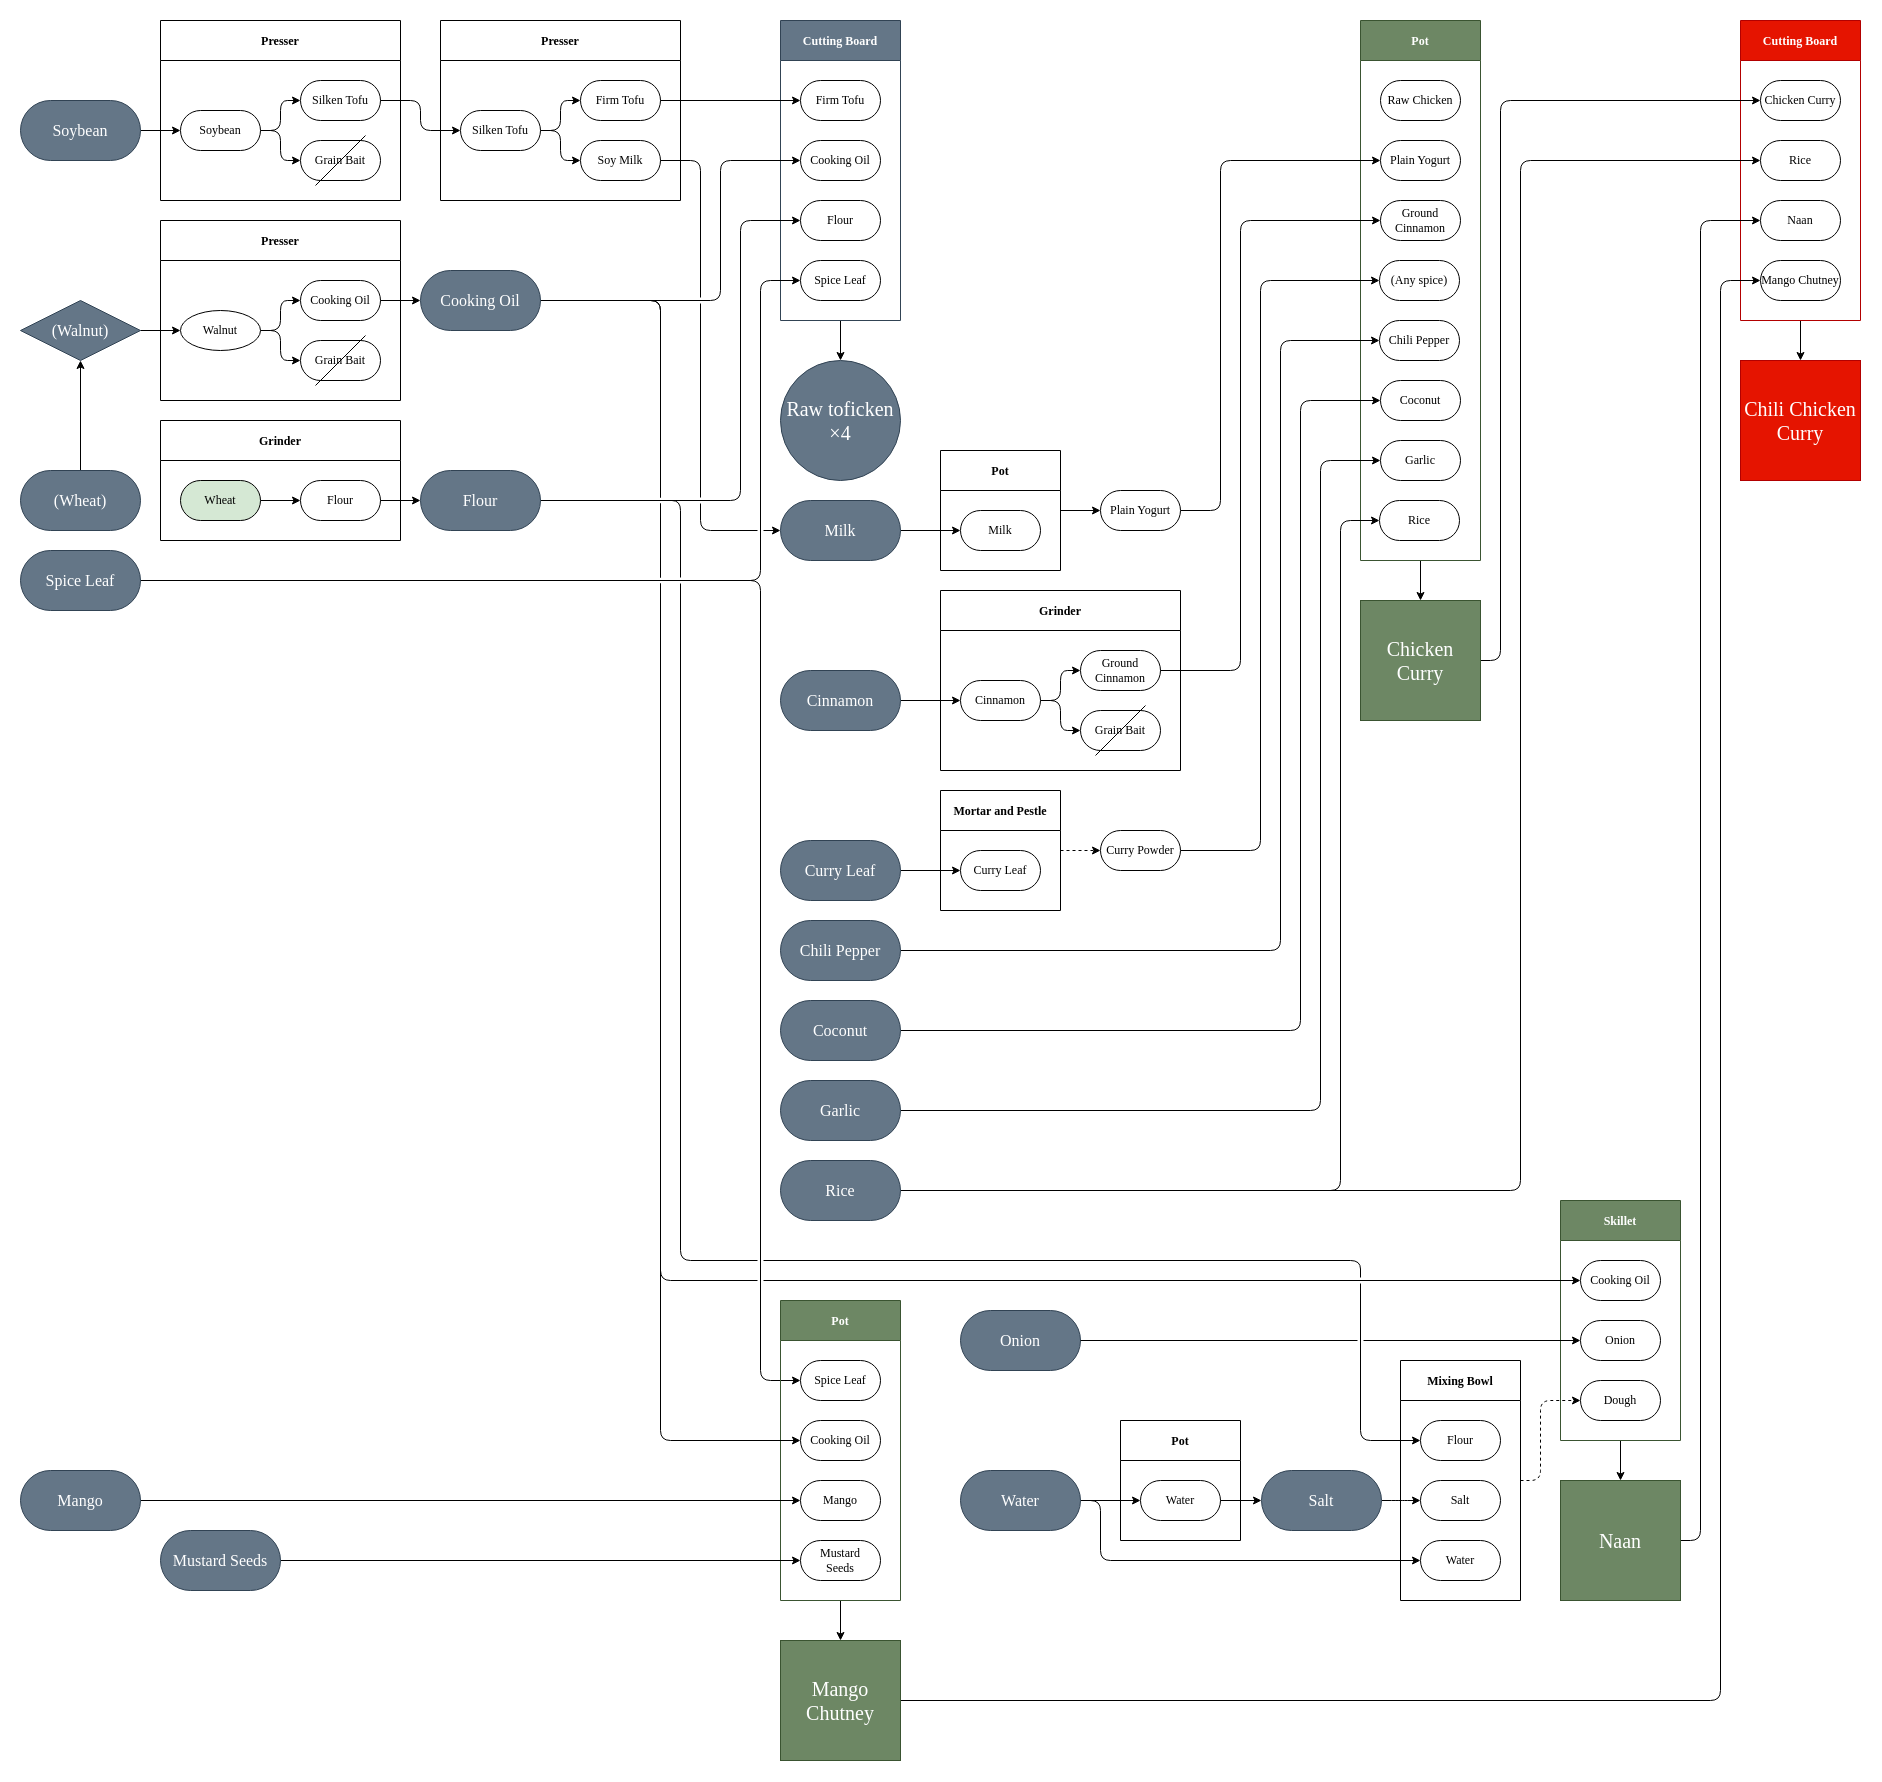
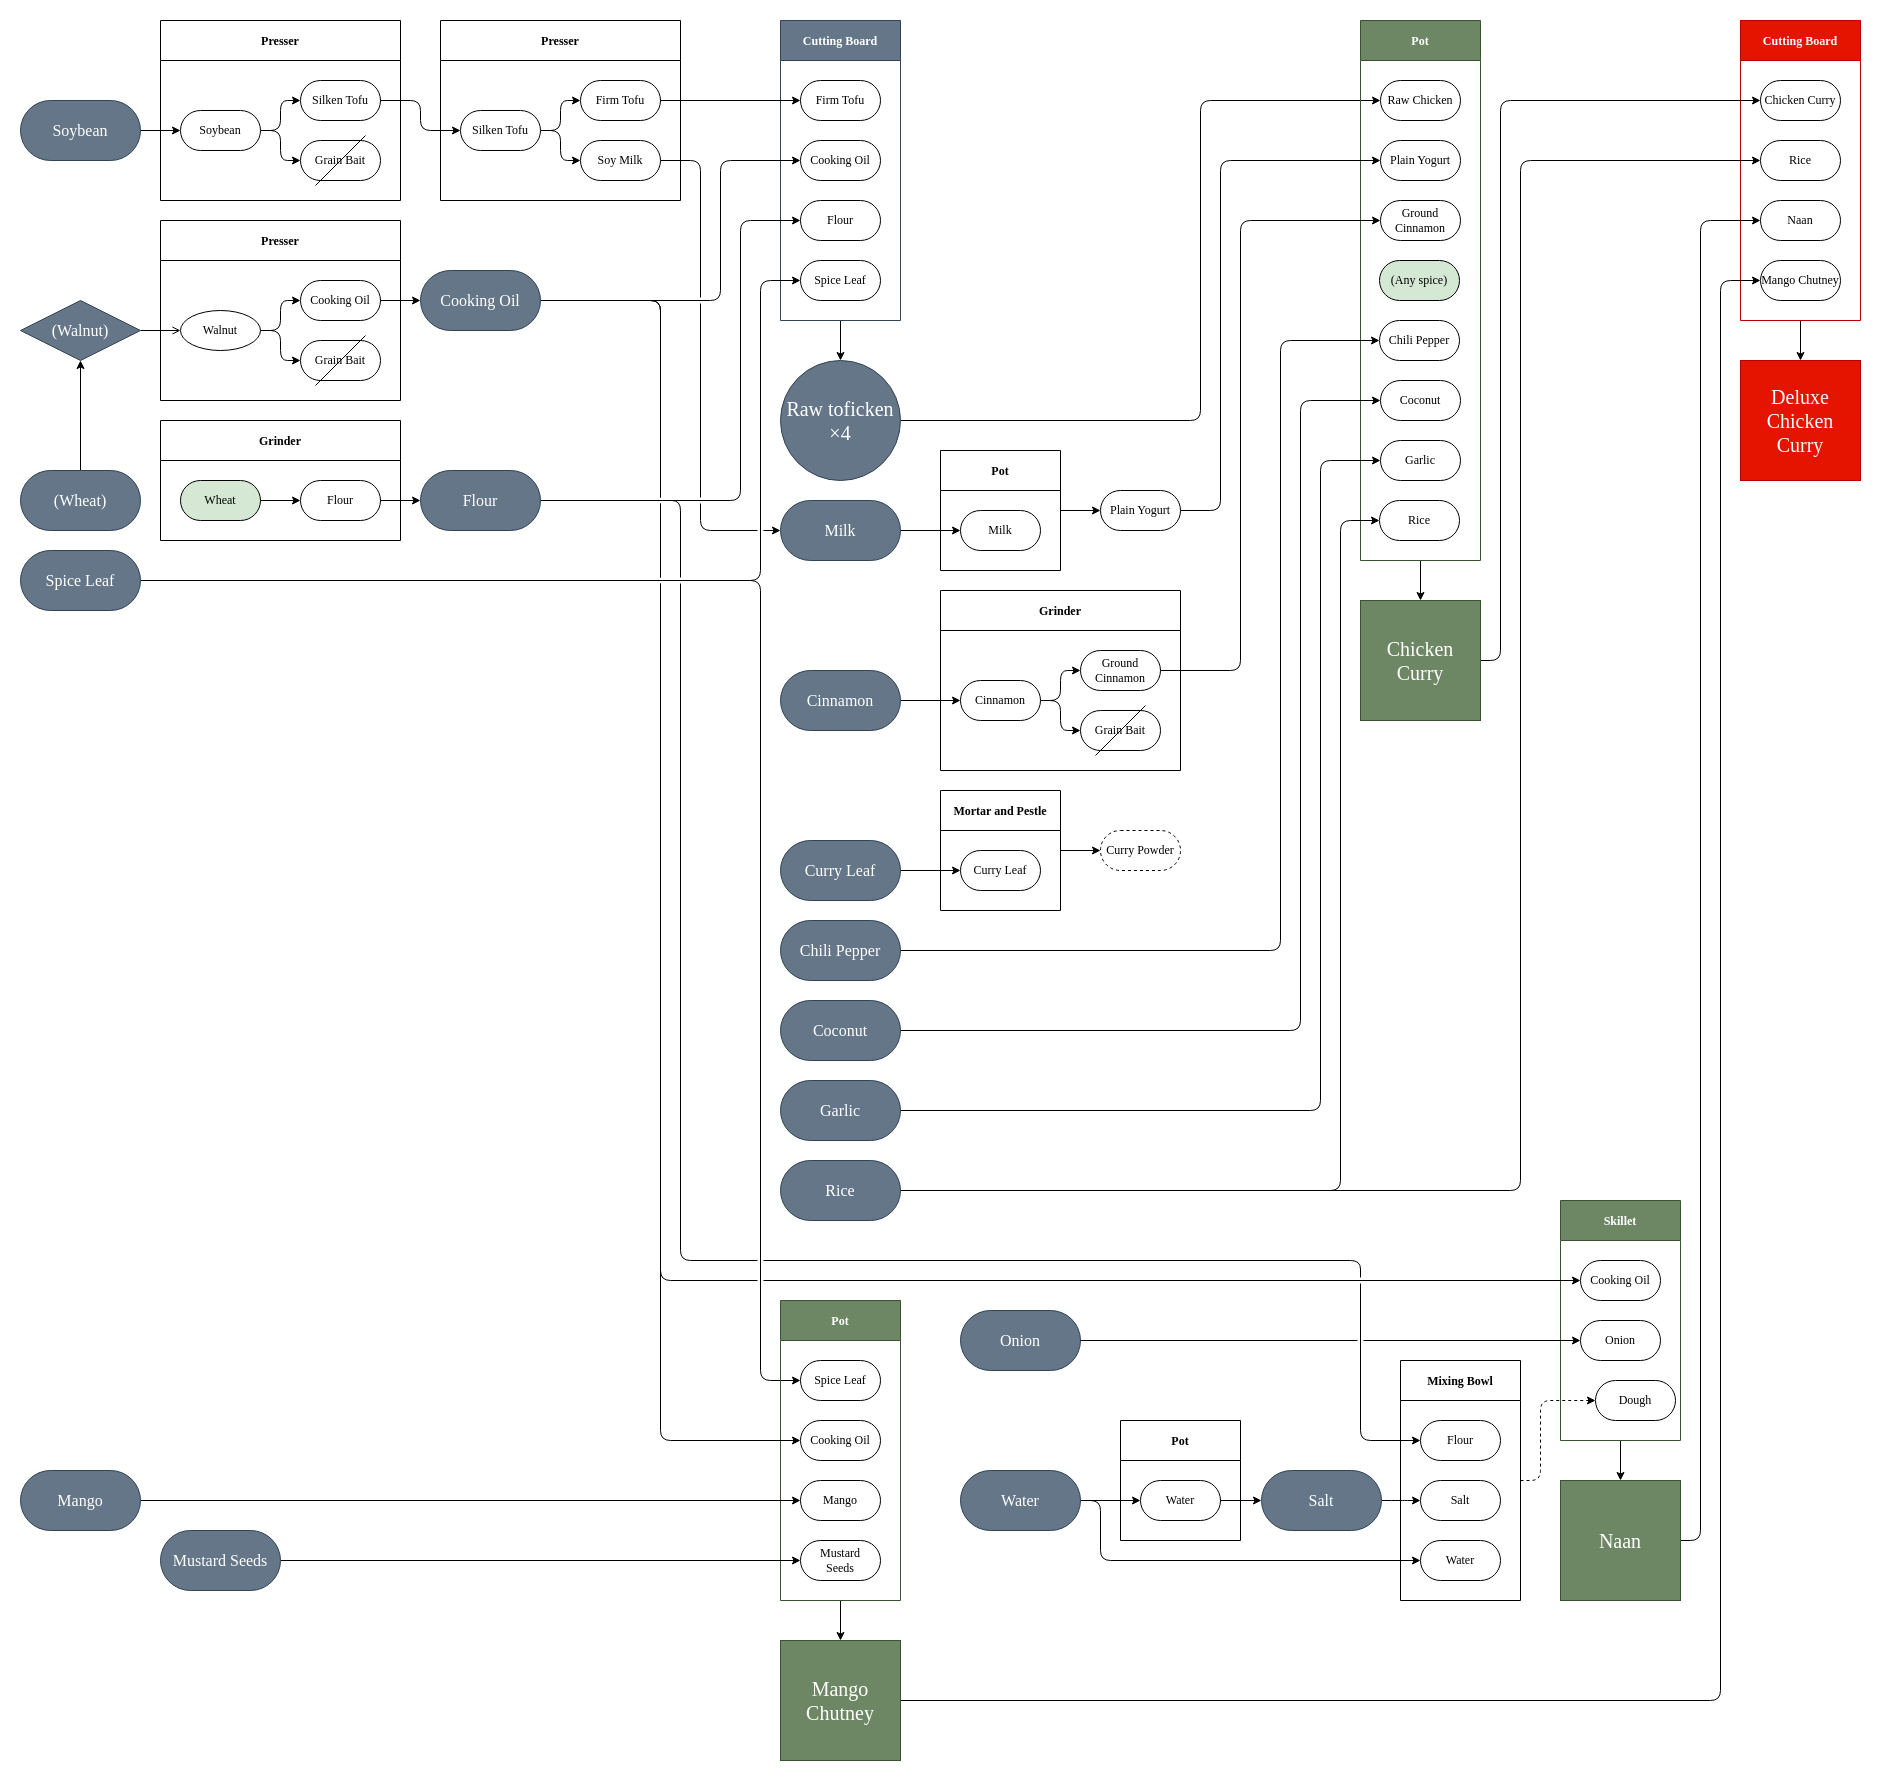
(1420, 281) -> (1420, 281)
none -> (1201, 325)
(172, 331) -> (174, 331)
(1801, 421) -> (1801, 421)
(1261, 550) -> none
(1077, 851) -> (1077, 851)
(1141, 851) -> (1141, 851)
(1621, 1401) -> (1636, 1401)
